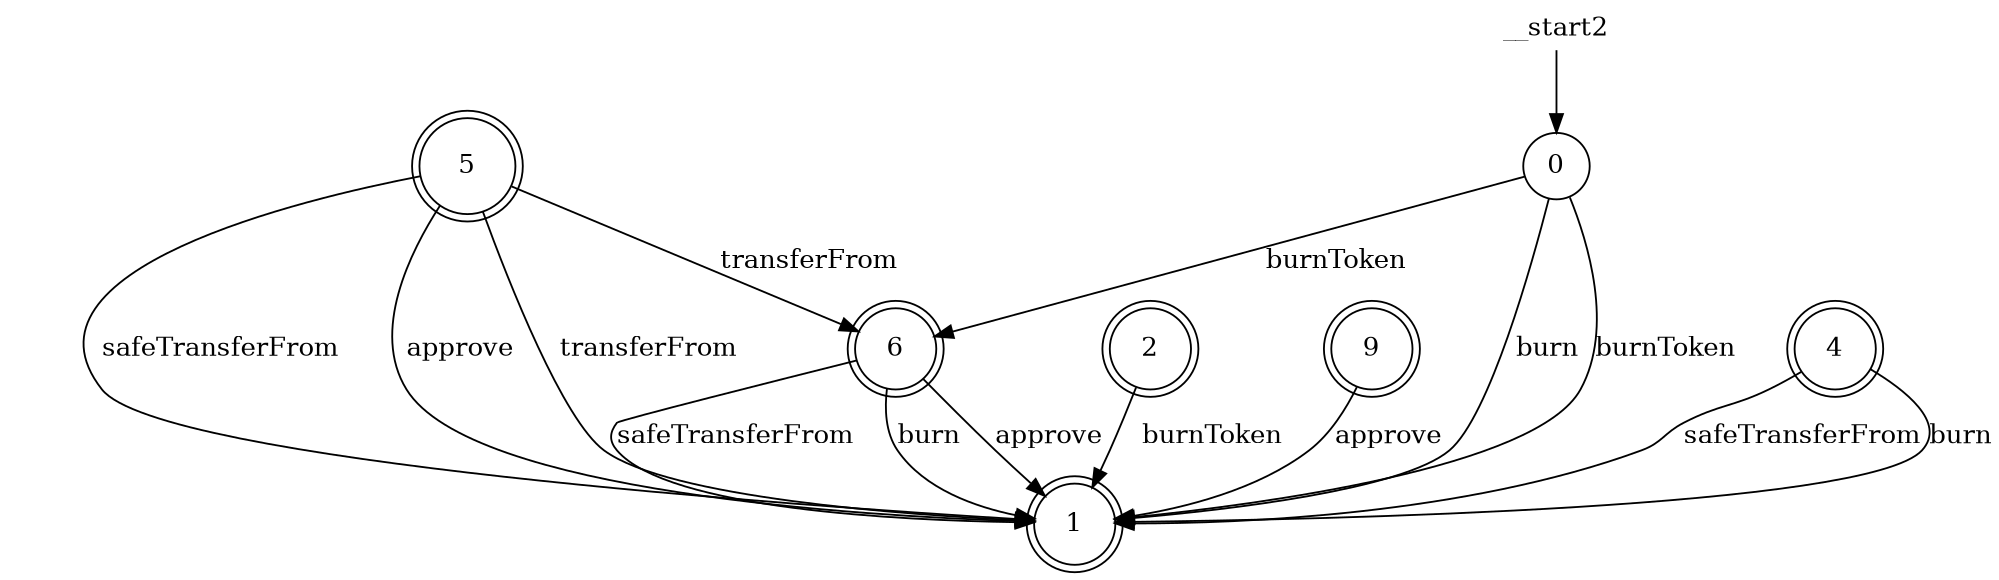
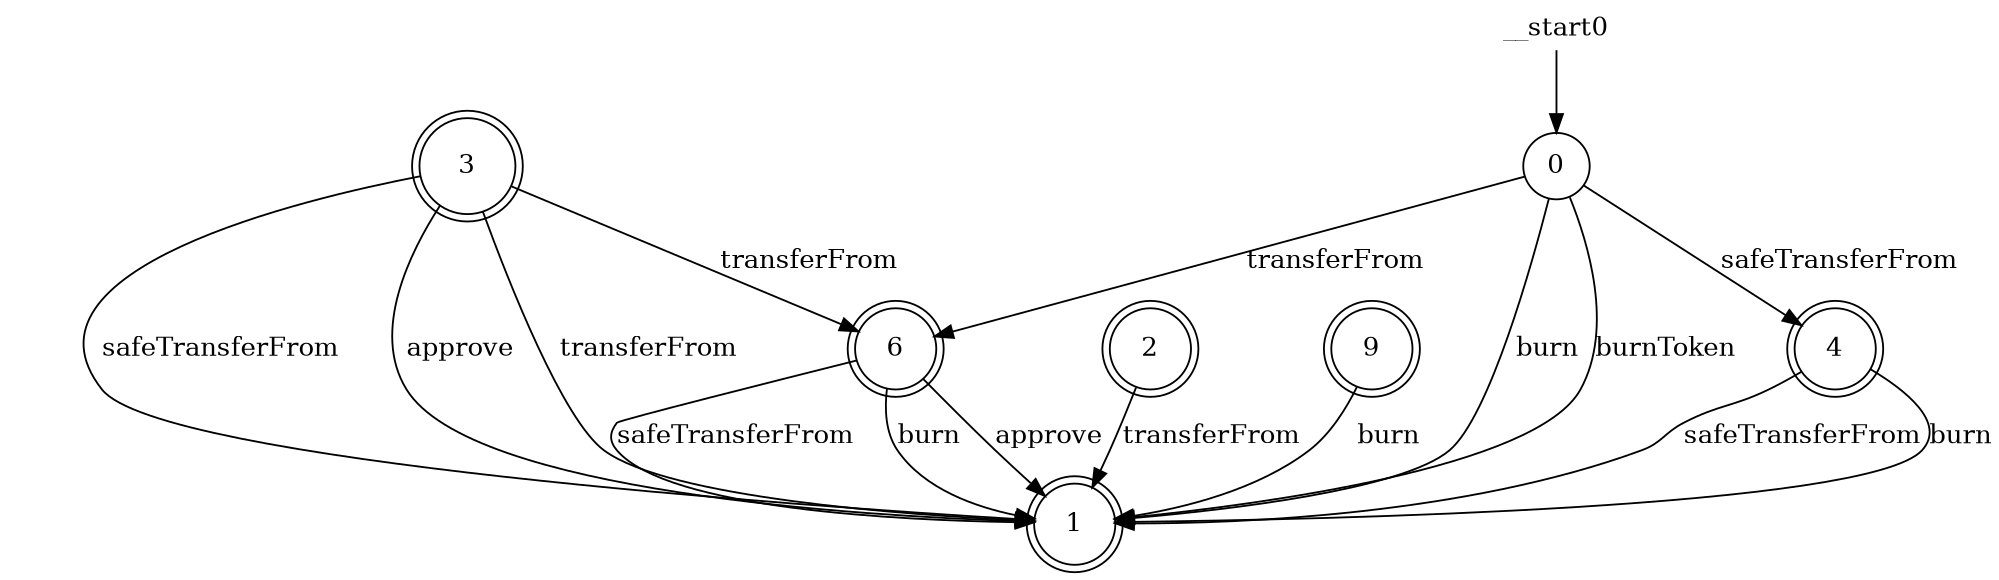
(1556, 29) -> (1556, 29)
(467, 166) -> (467, 166)
none -> (1685, 250)
(1336, 261) -> (1336, 261)
(1212, 437) -> (1212, 437)
(1389, 437) -> (1389, 437)
